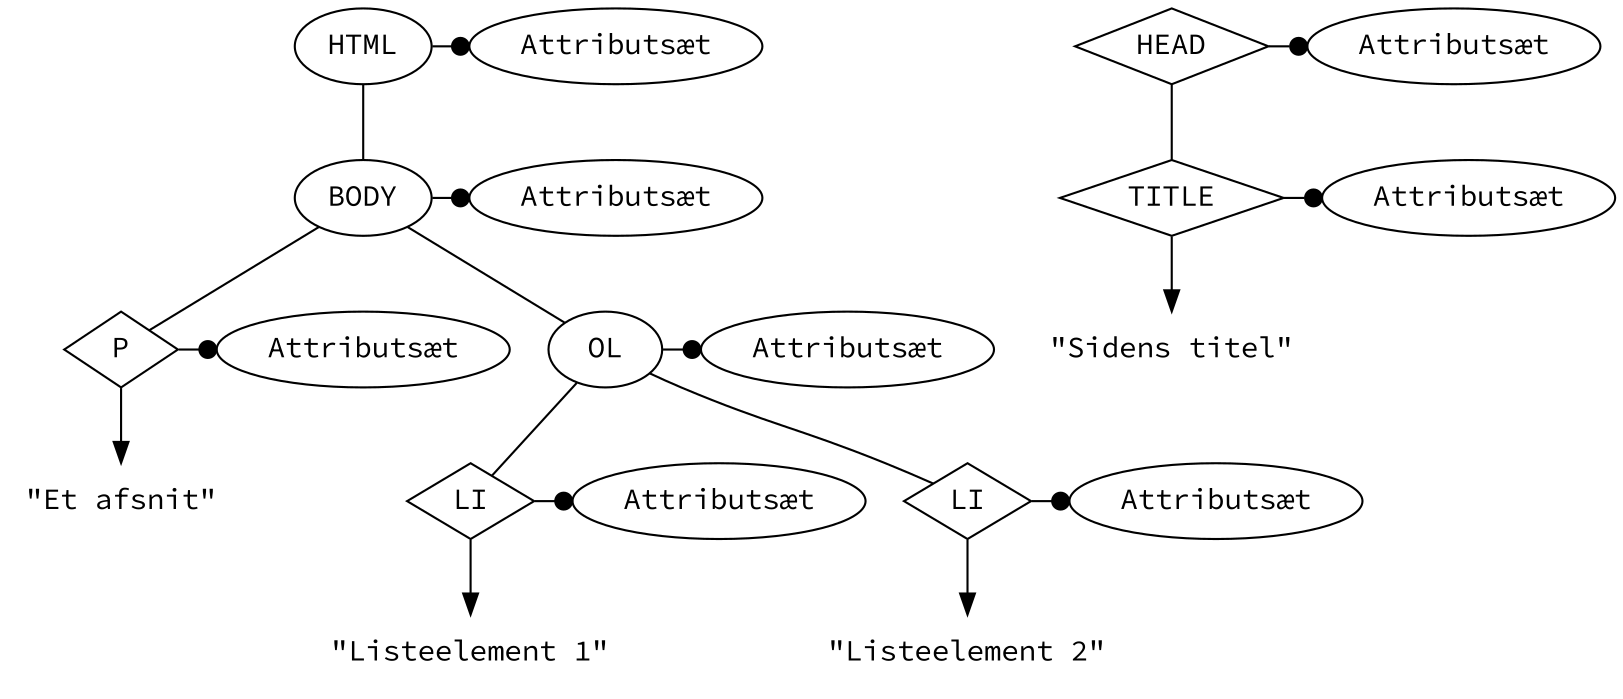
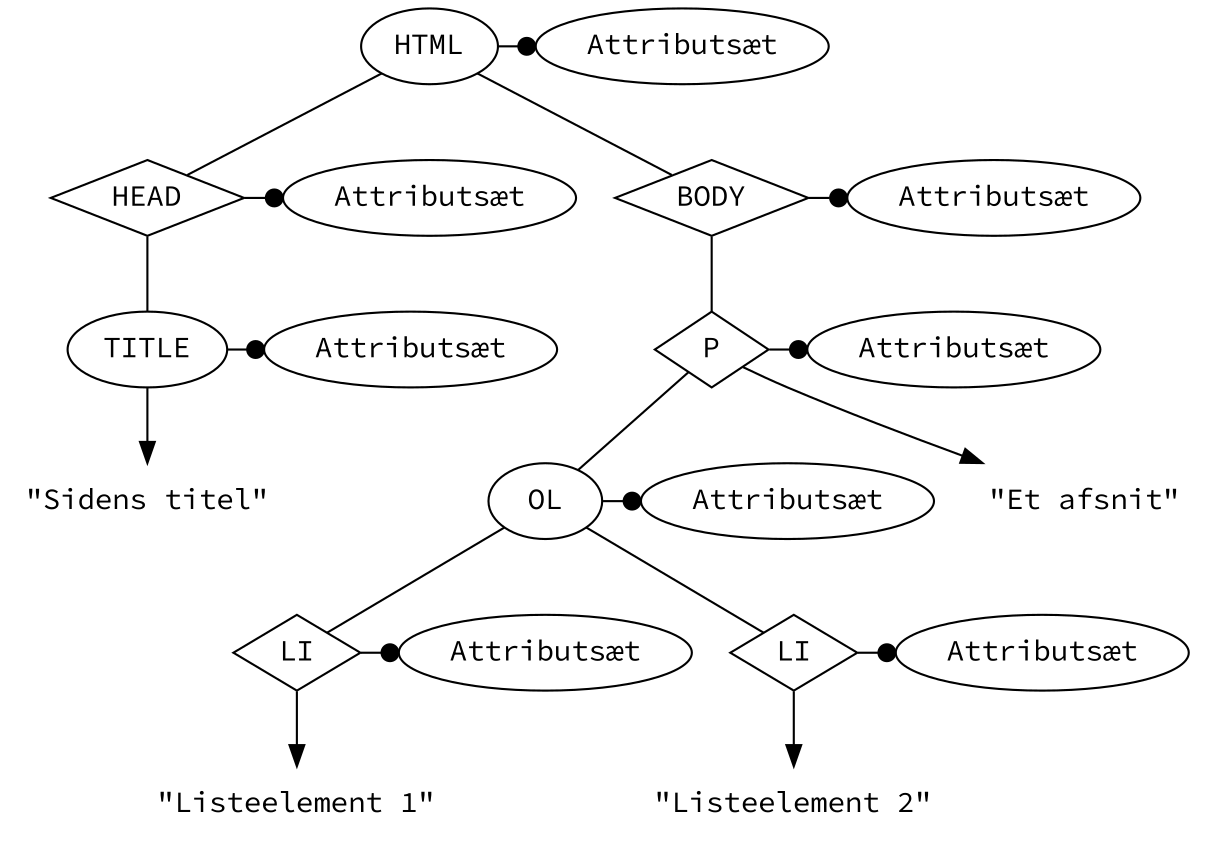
none -> (284, 124)
(363, 198) -> (712, 198)
(1172, 198) -> (147, 350)
(486, 275) -> (633, 421)
